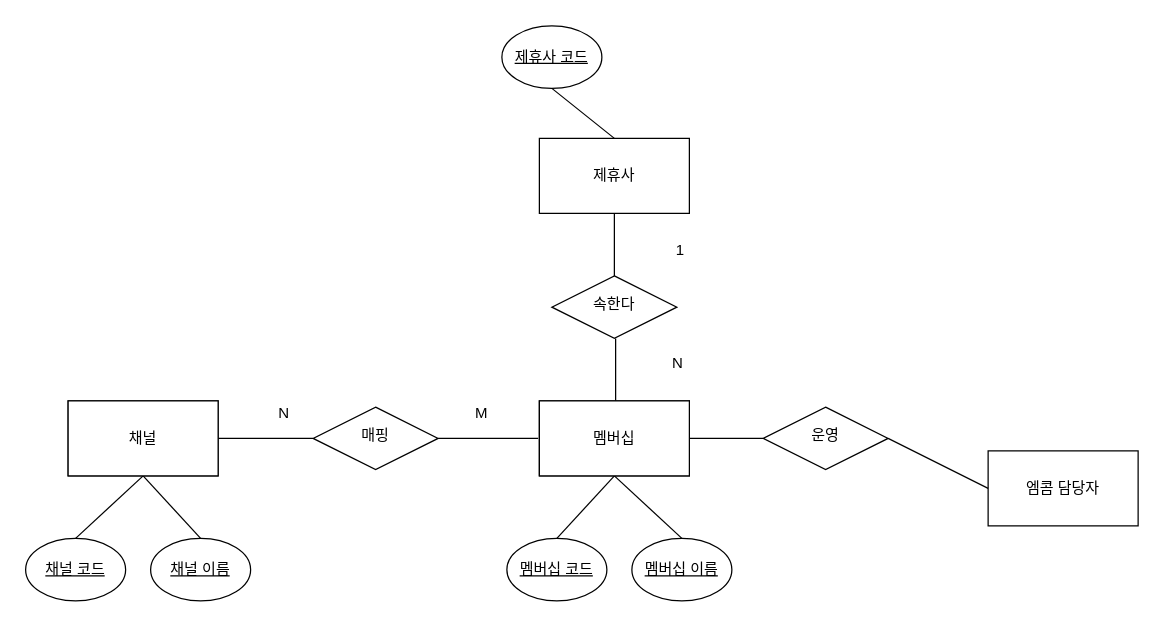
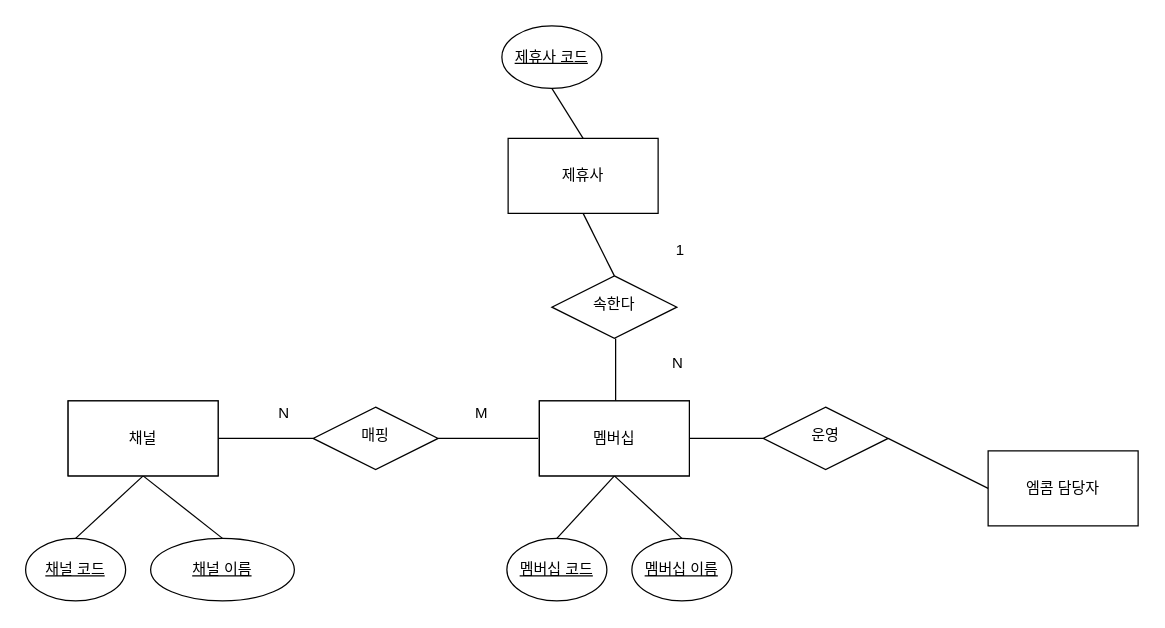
(614, 176) -> (583, 176)
(201, 569) -> (223, 569)
